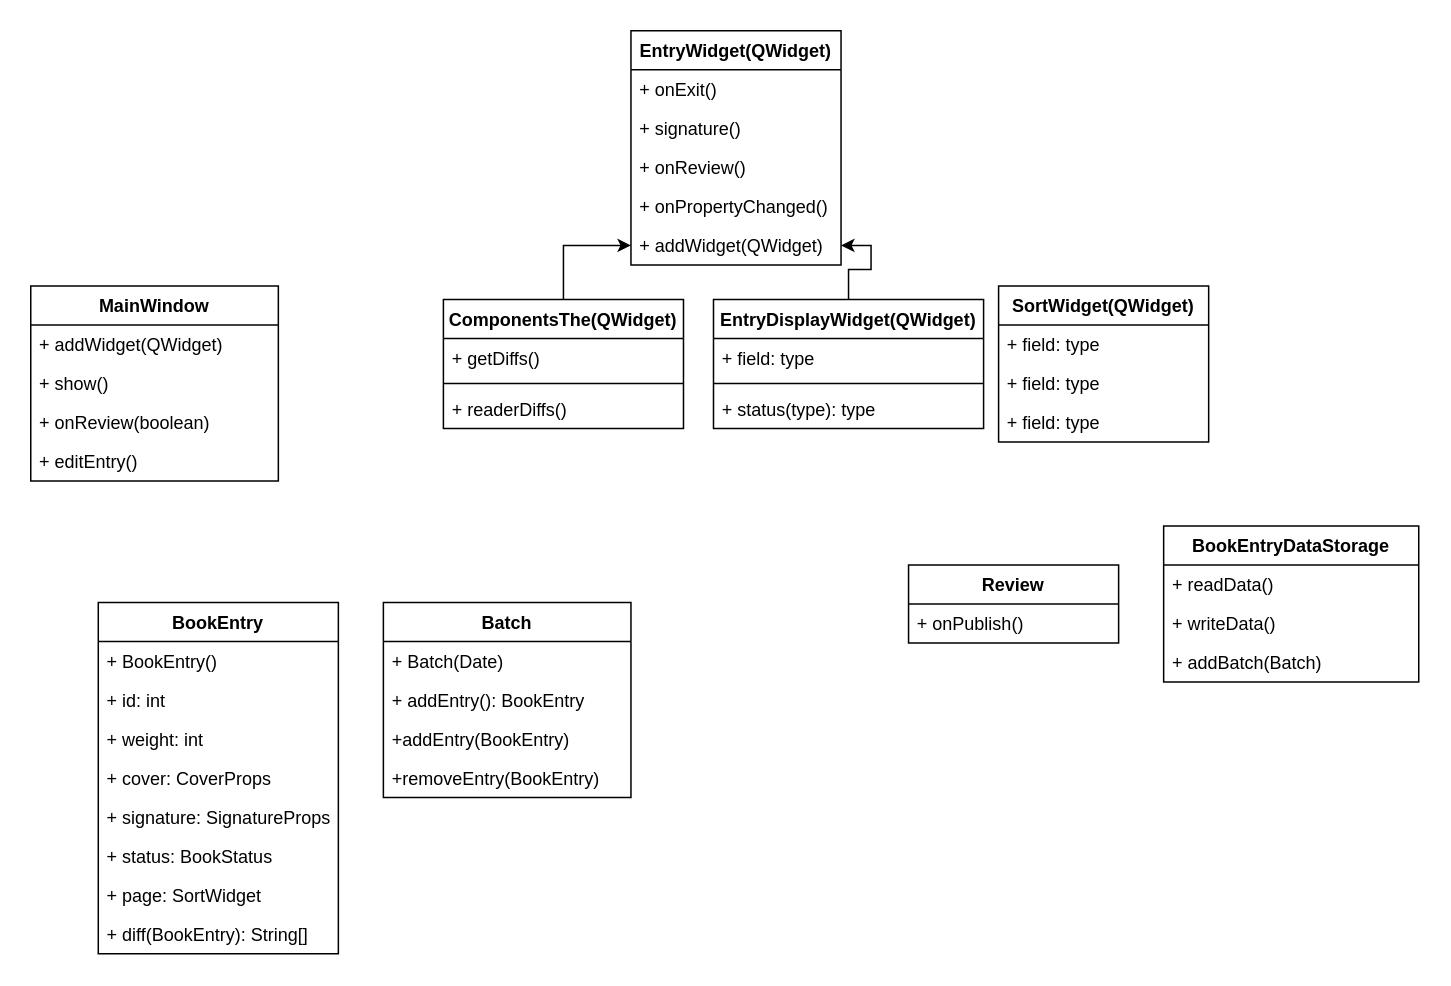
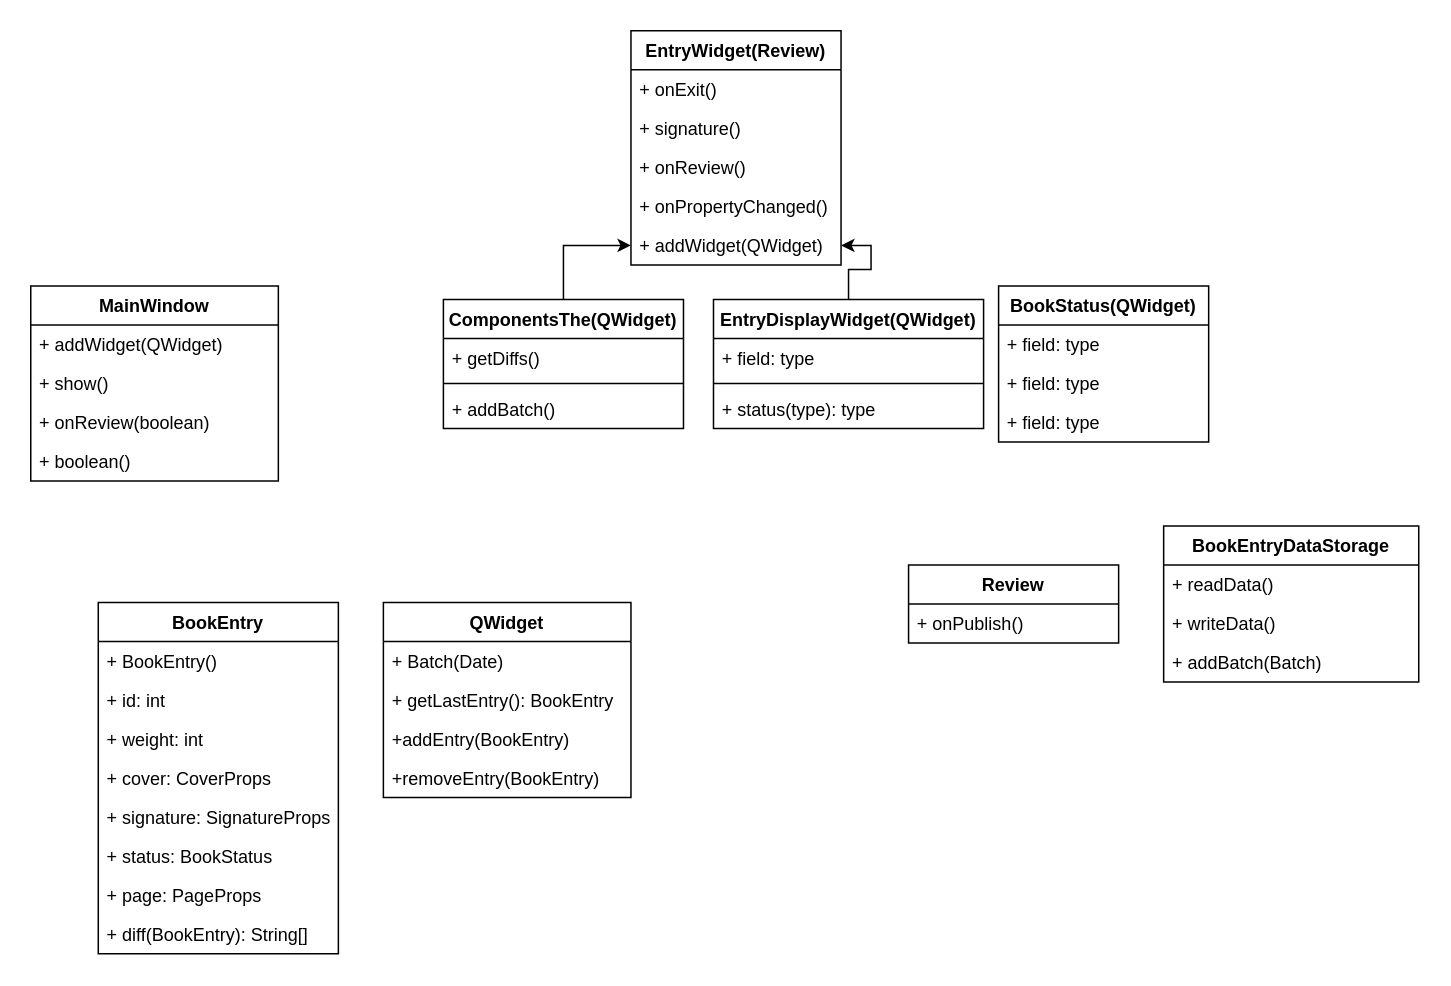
(735, 51) -> (735, 51)
(1103, 306) -> (1103, 306)
(522, 410) -> (510, 410)
(100, 462) -> (90, 462)
(506, 623) -> (506, 623)
(500, 701) -> (521, 701)
(188, 896) -> (185, 896)
